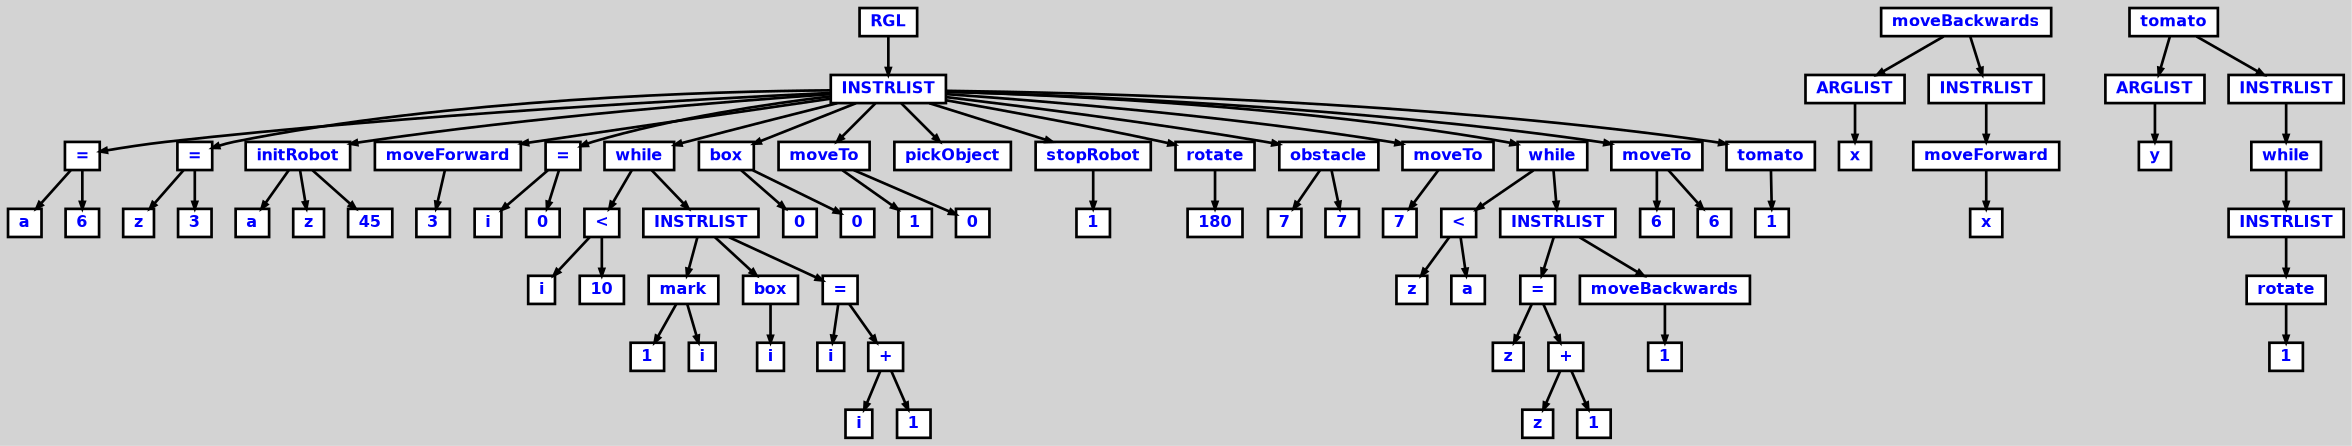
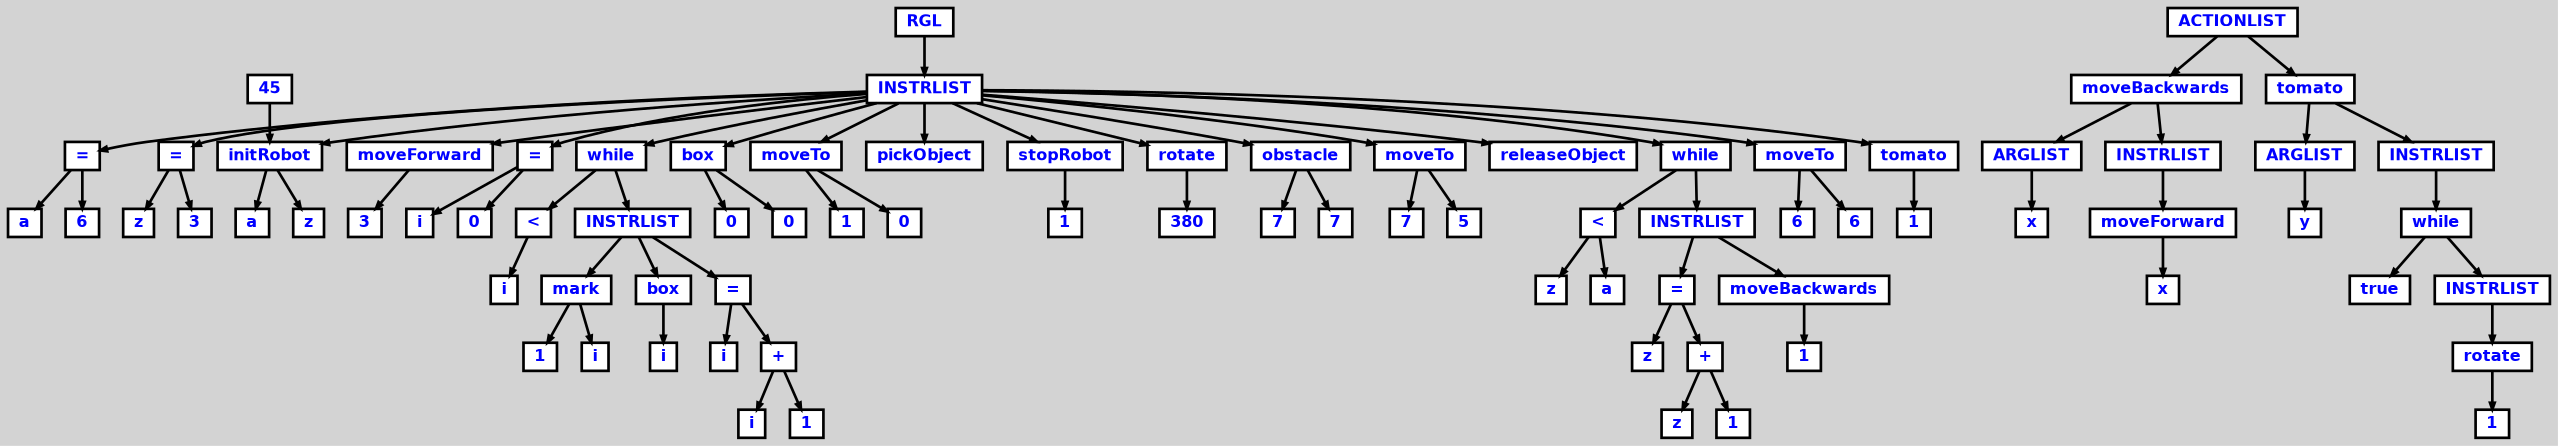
none -> (2233, 22)
none -> (1563, 156)
(331, 187) -> (270, 119)
(1215, 223) -> (1187, 223)
none -> (1464, 223)
(602, 290) -> none
none -> (2380, 290)
